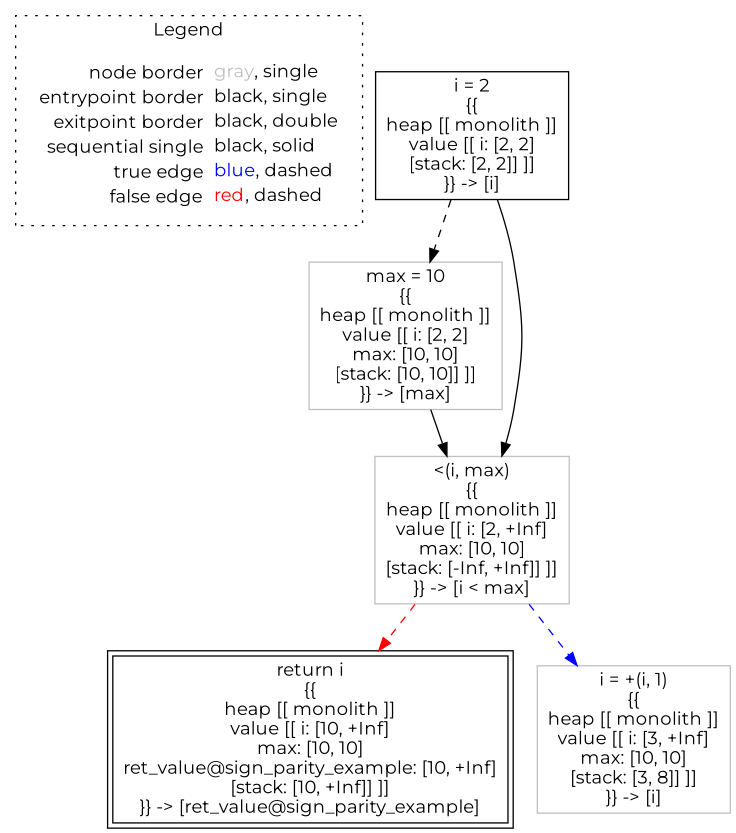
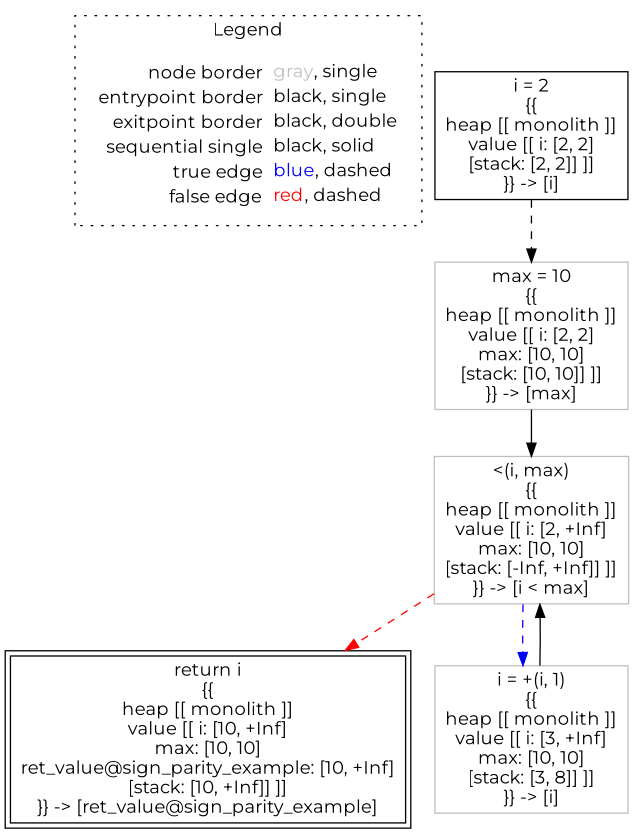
(521, 321) -> (540, 642)
